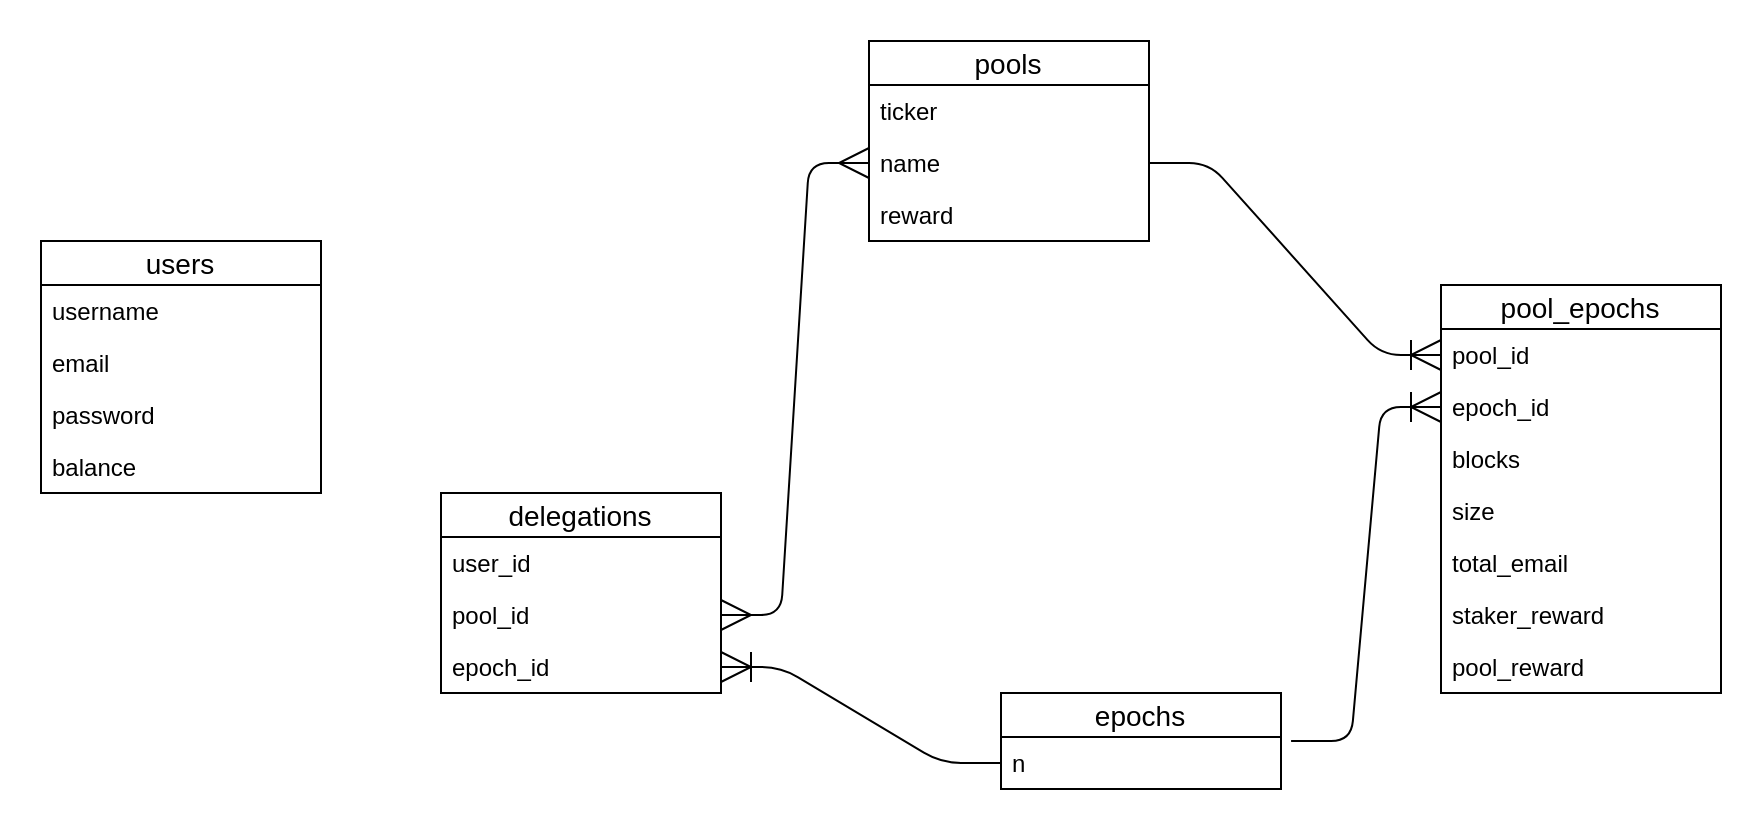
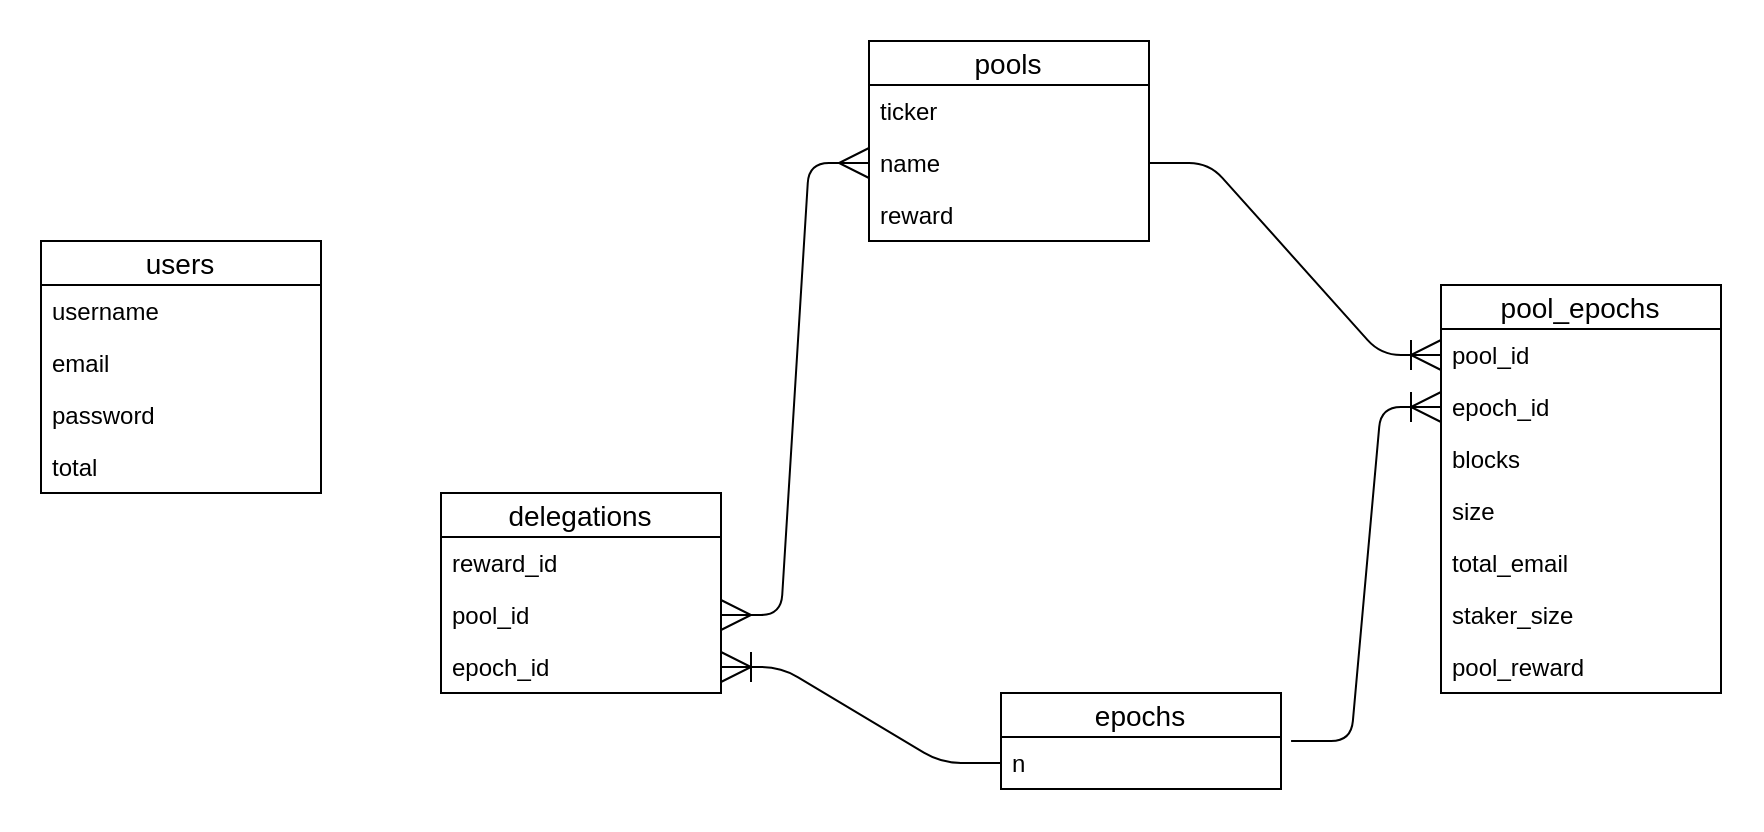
(96, 468) -> (82, 468)
(496, 564) -> (509, 564)
(1539, 616) -> (1523, 616)
